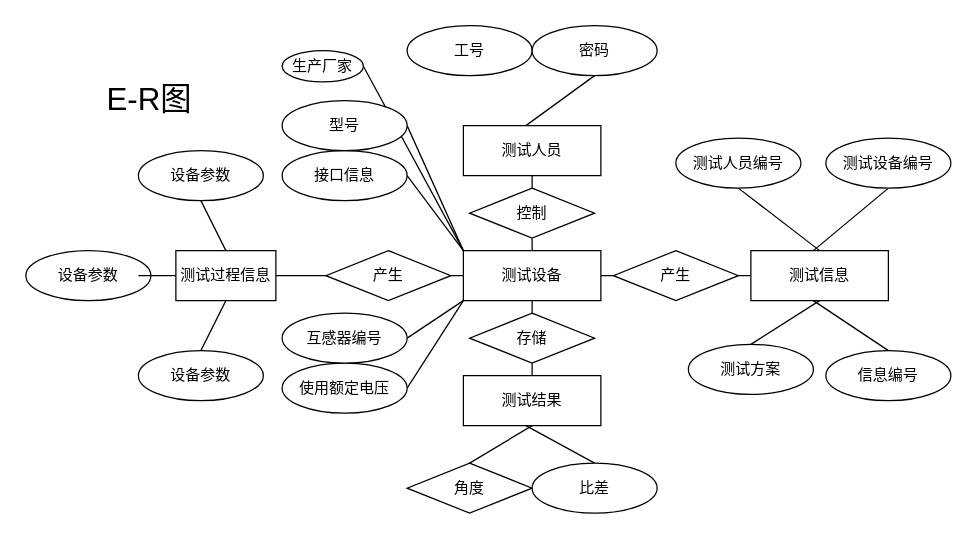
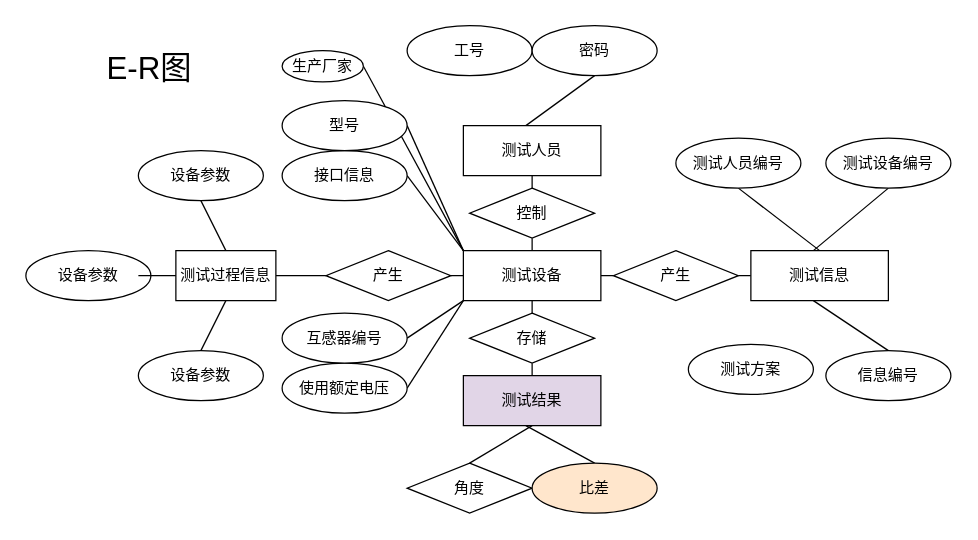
(149, 98) -> (149, 66)
(785, 323) -> none
(532, 401) -> (532, 401)
(594, 488) -> (594, 488)
